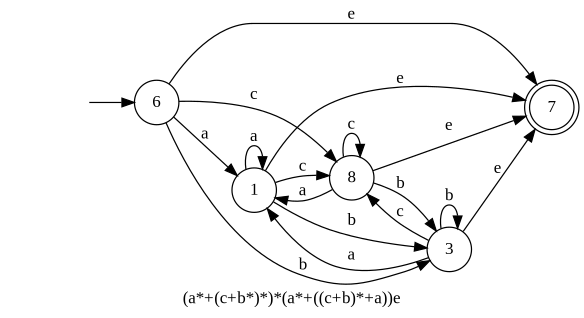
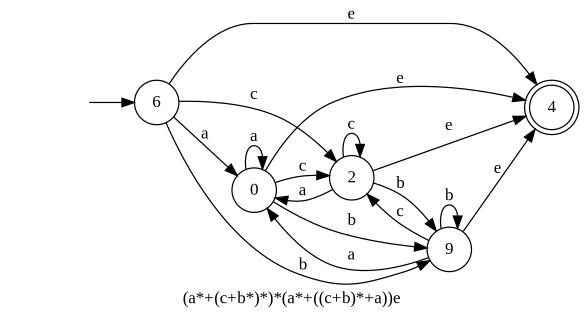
(552, 107) -> (552, 107)
(352, 178) -> (352, 178)
(254, 190) -> (254, 190)
(449, 249) -> (449, 249)
